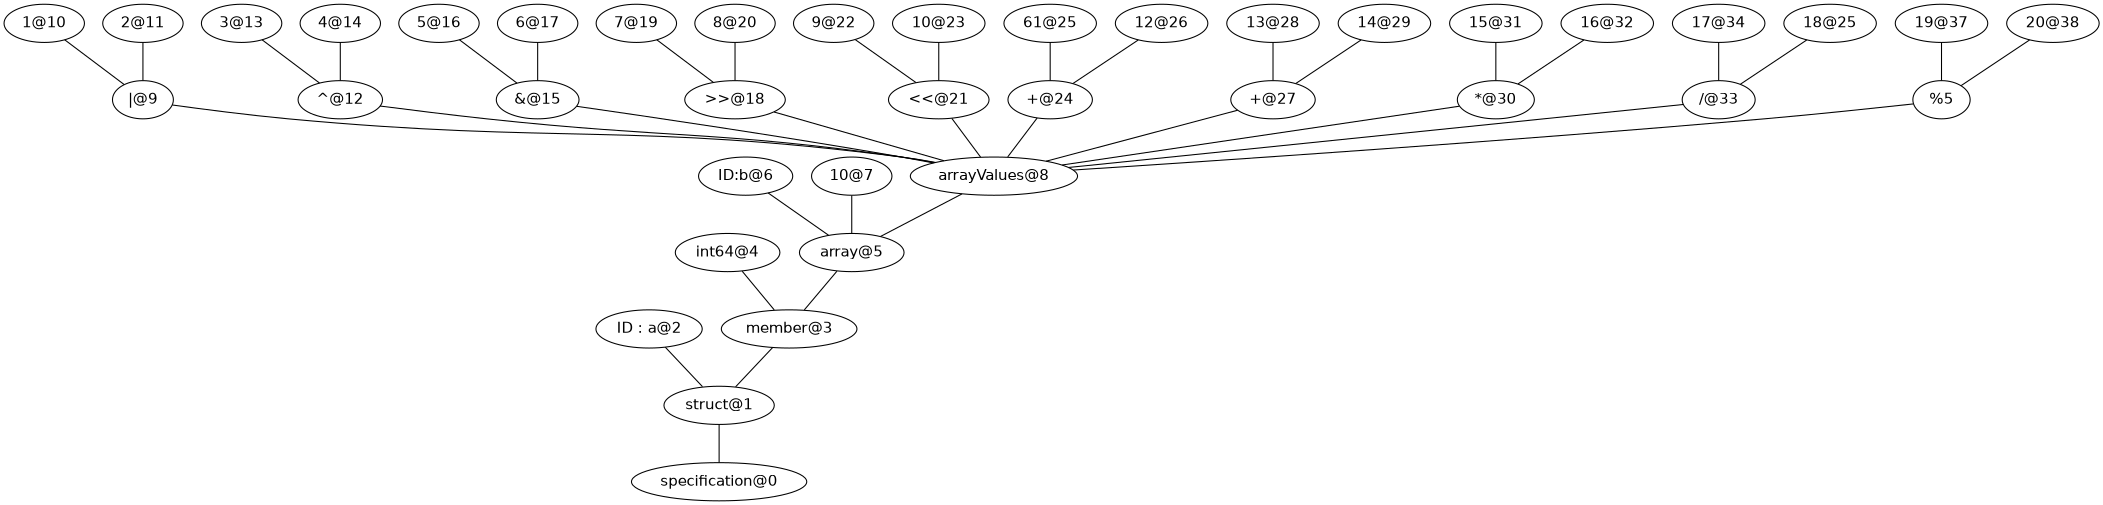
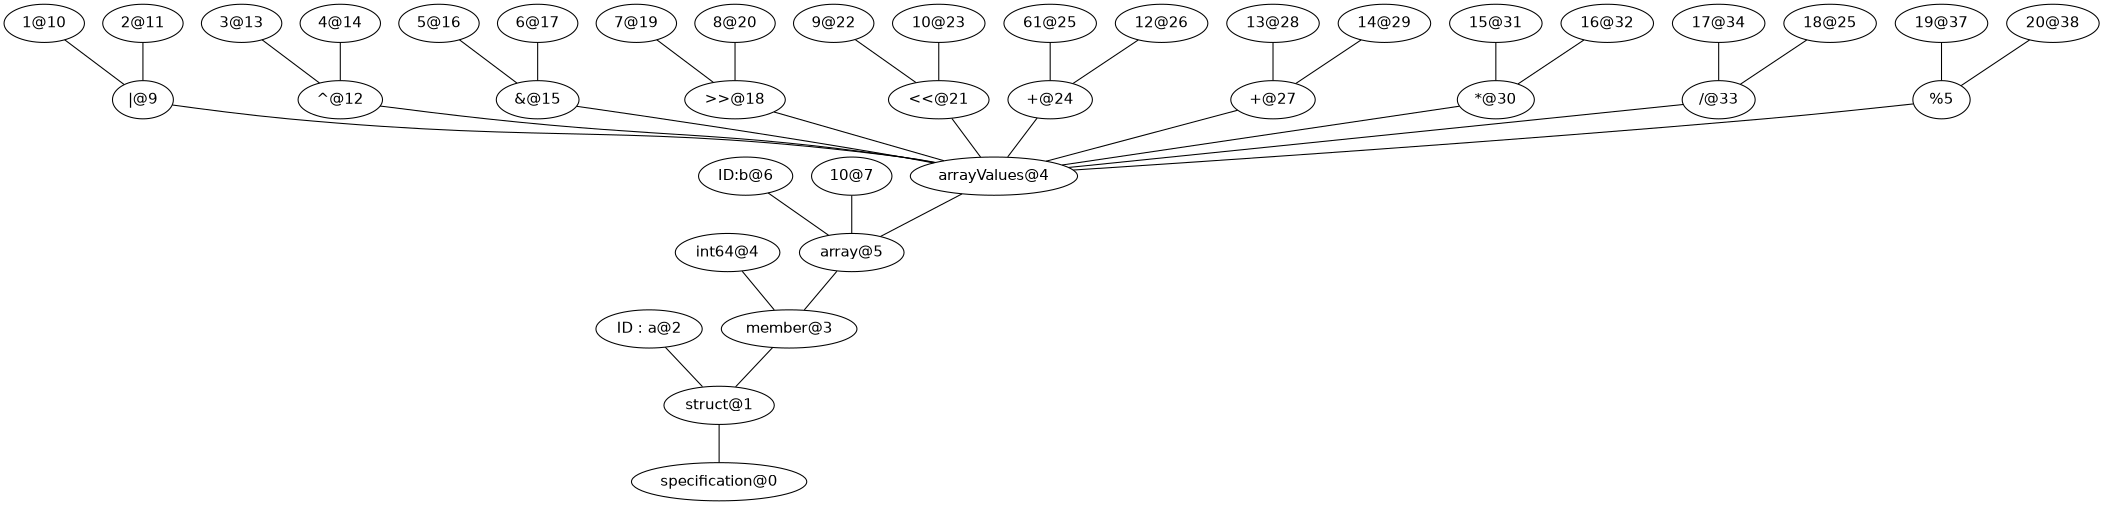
(994, 176) -> (994, 176)
